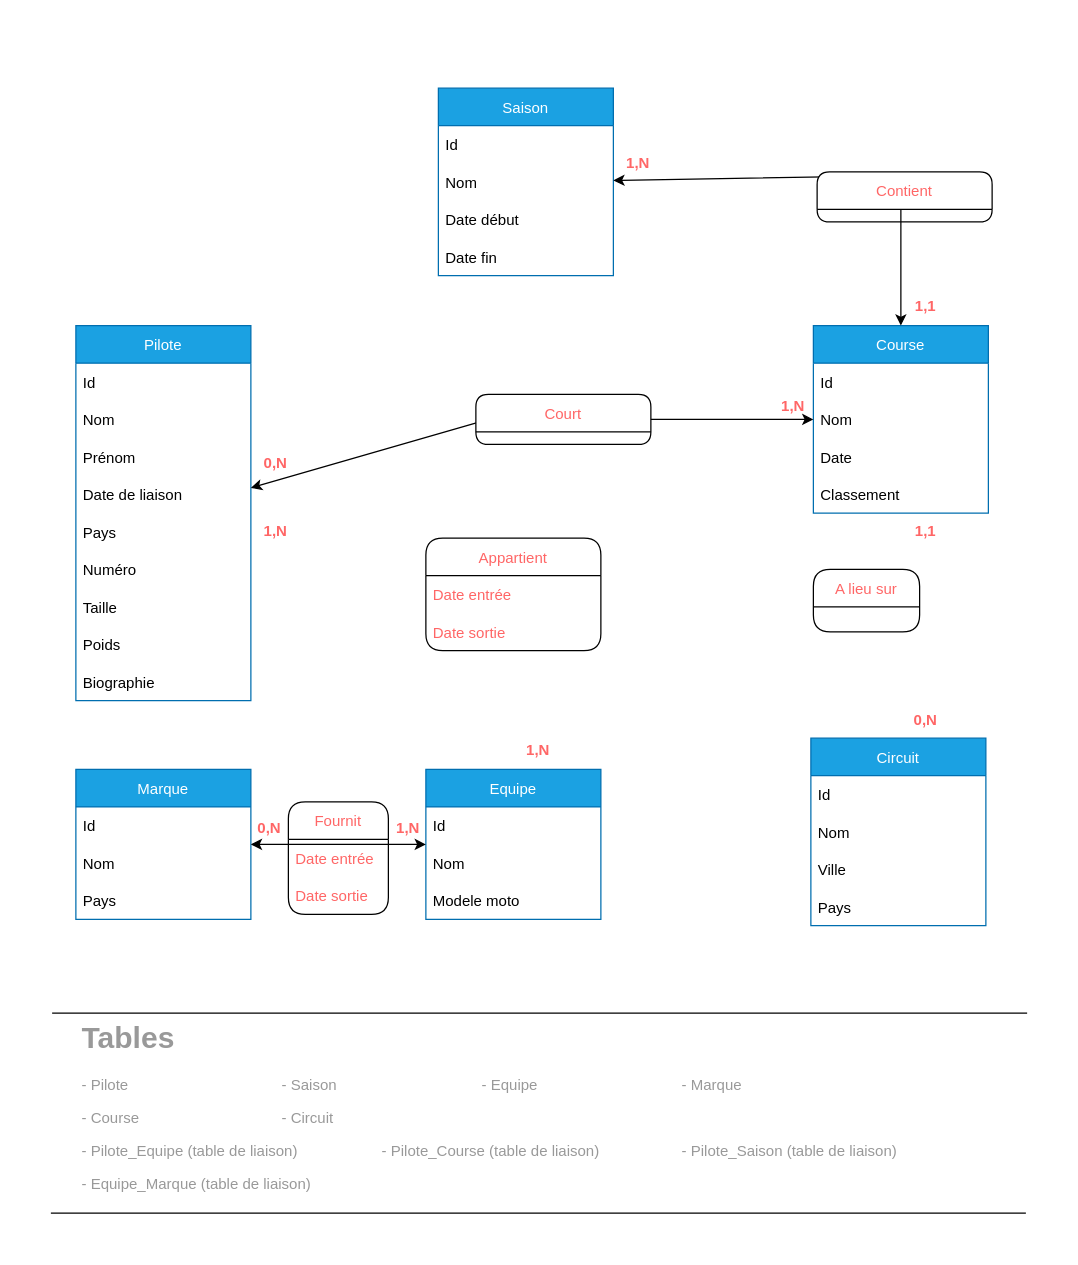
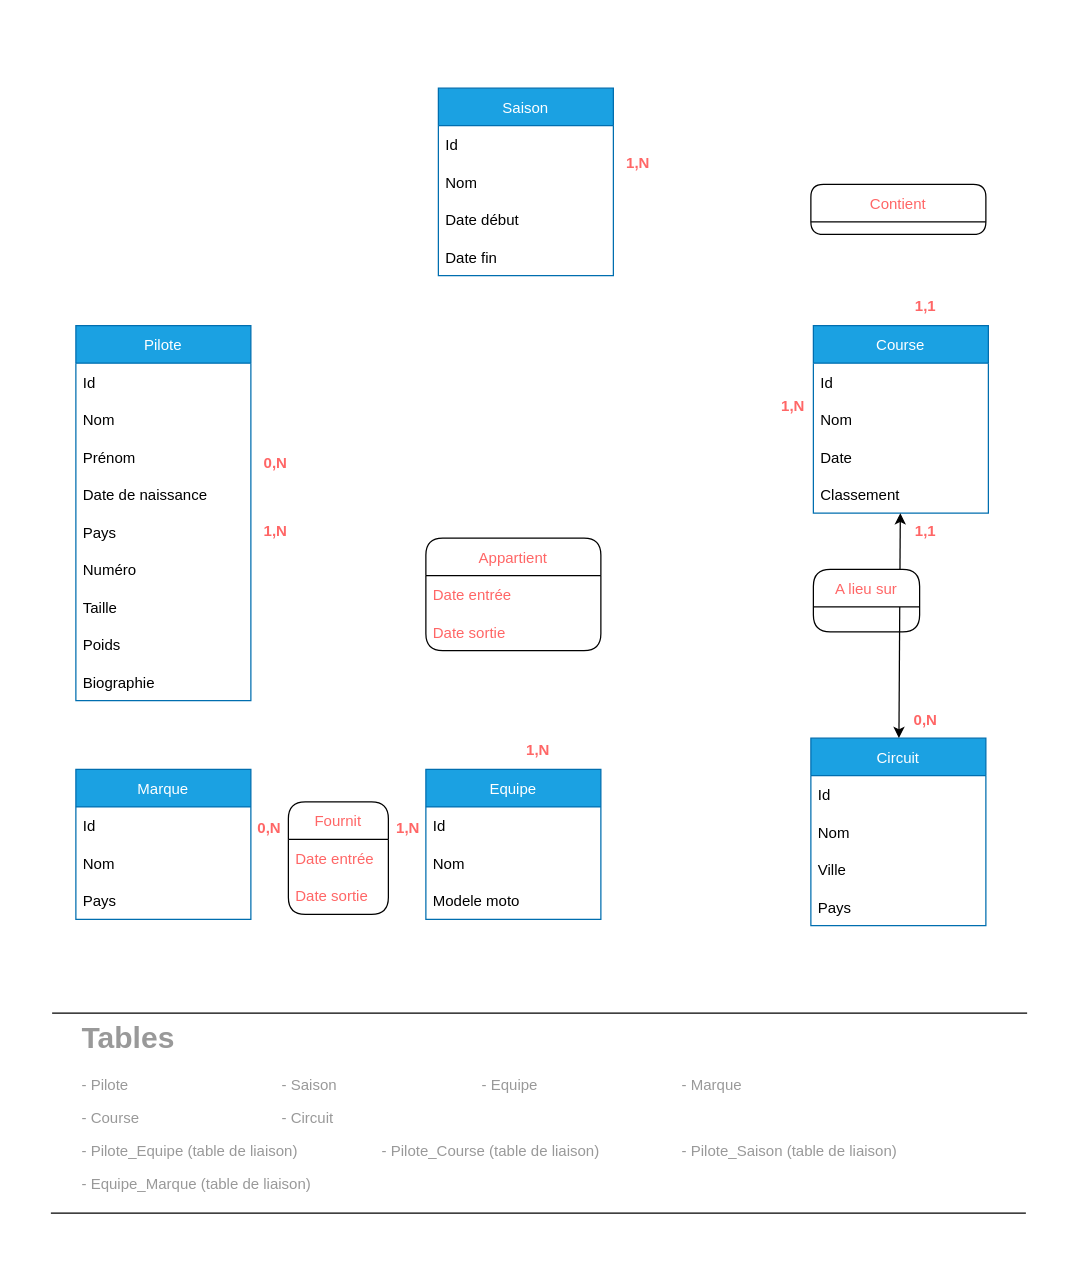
(722, 179) -> none
(904, 197) -> (898, 209)
(563, 419) -> none
(367, 454) -> none
(136, 495) -> (148, 495)
none -> (899, 668)
(339, 844) -> none
